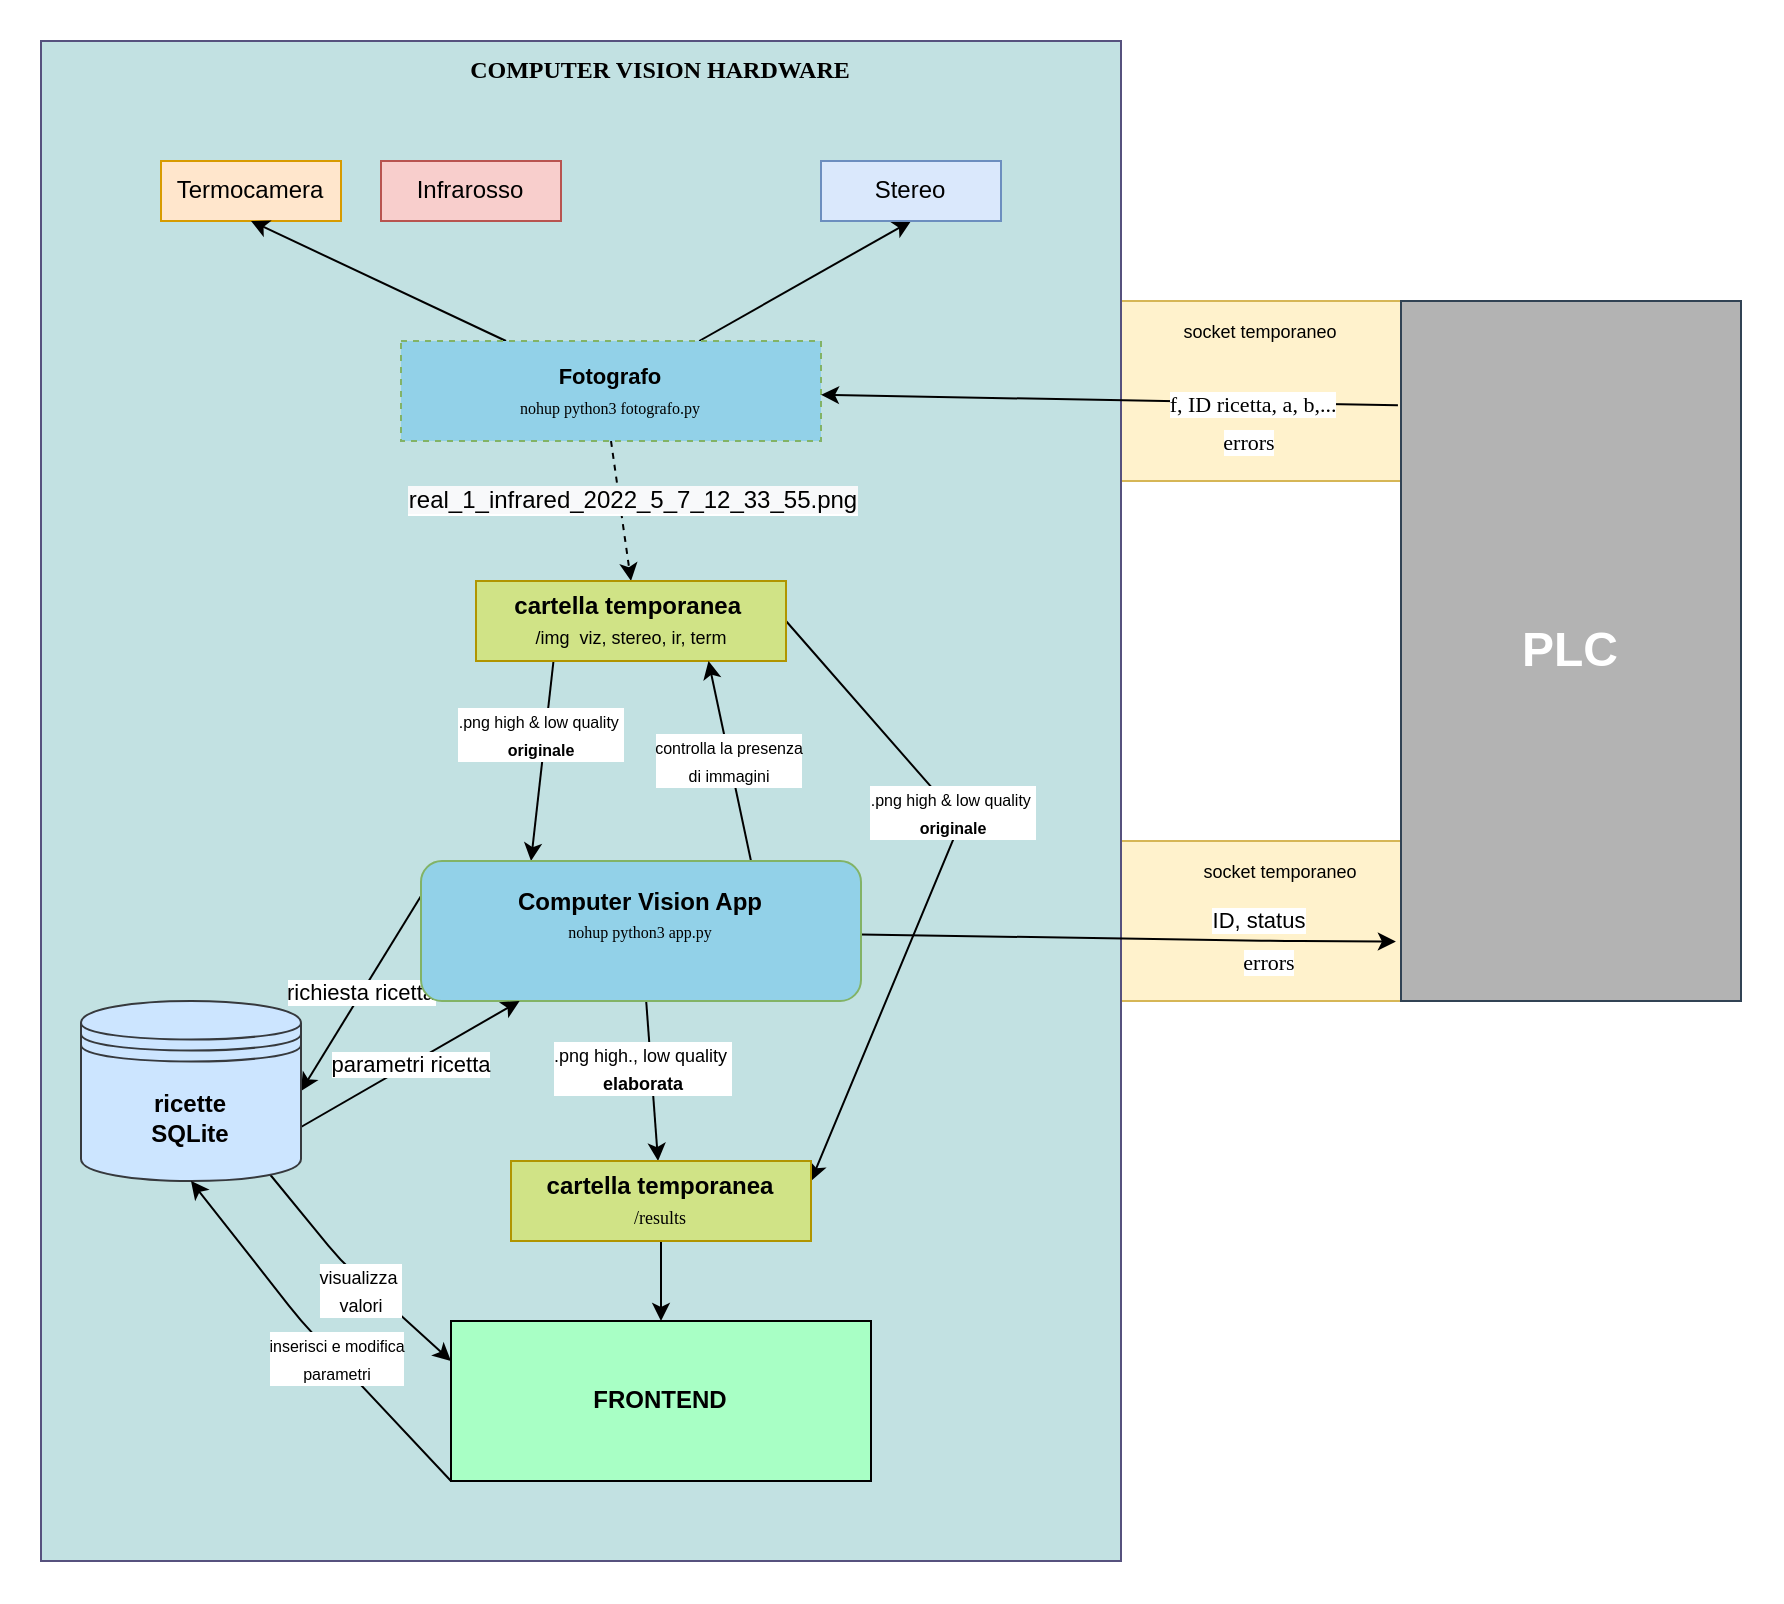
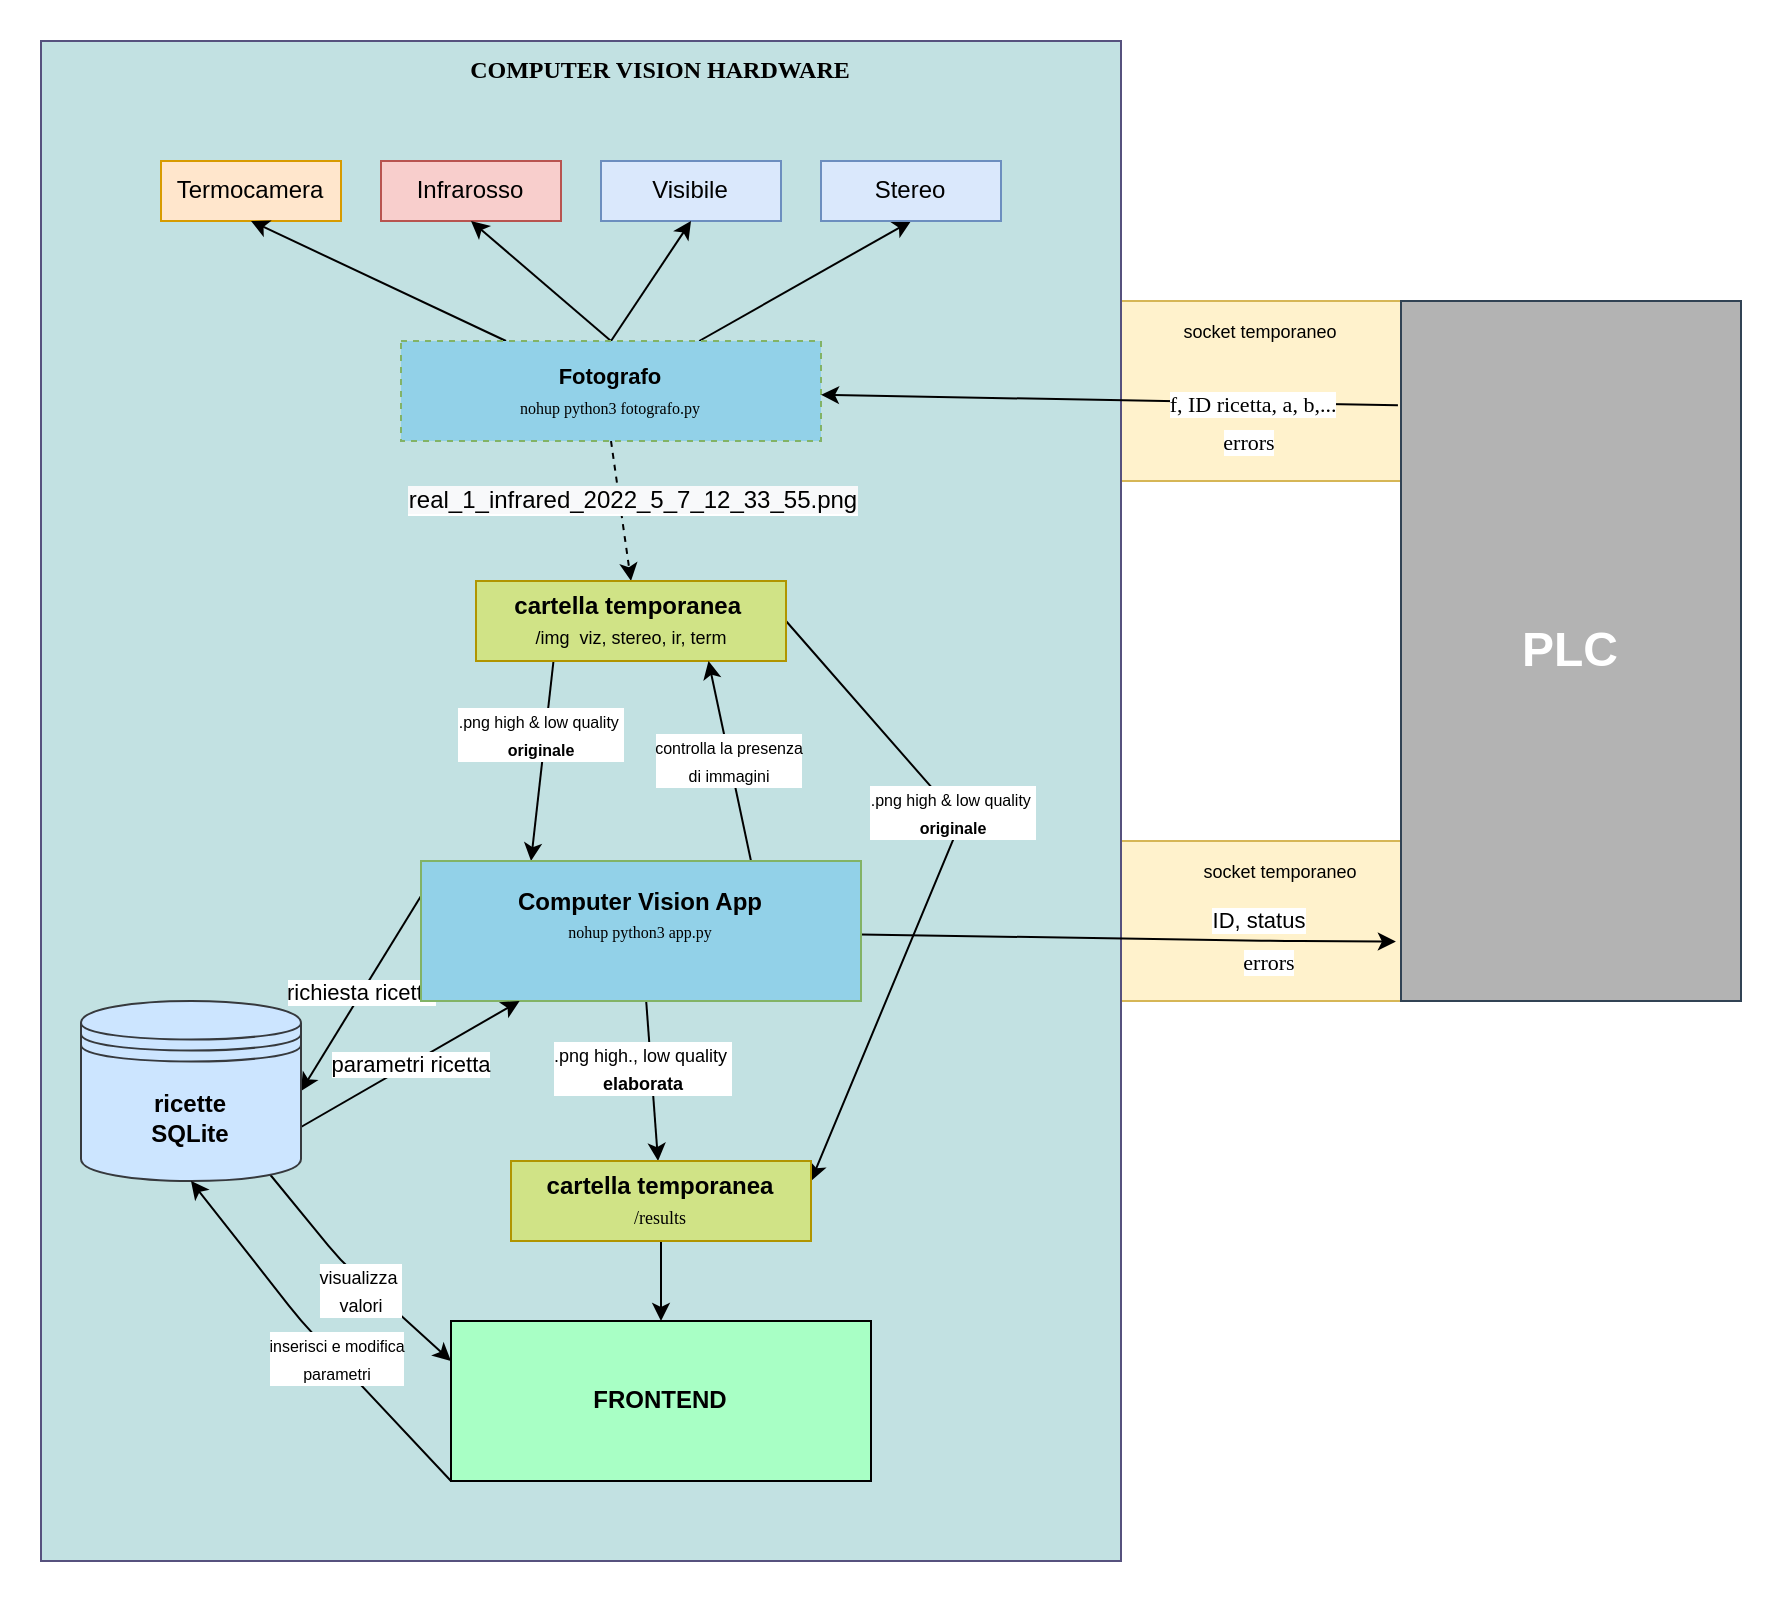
none -> (691, 191)
none -> (545, 284)
none -> (647, 287)
(641, 931) -> (641, 931)
